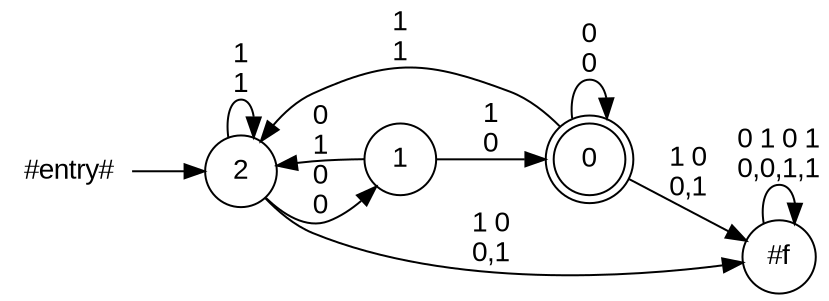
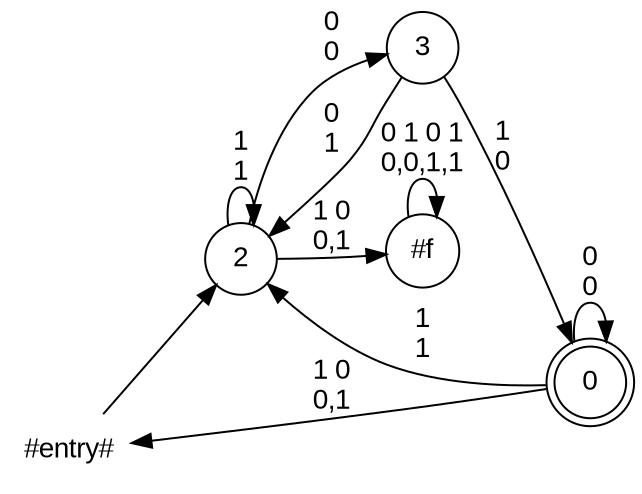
(400, 159) -> (423, 48)
(679, 205) -> (349, 416)
